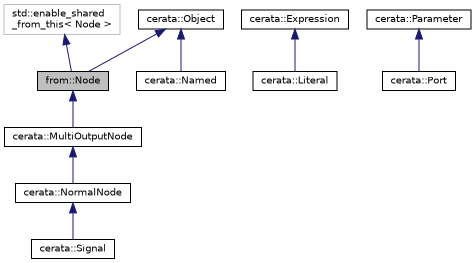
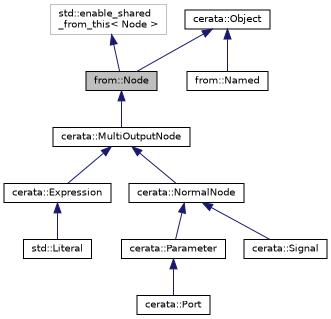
(181, 81) -> (228, 81)
(295, 81) -> (58, 249)
none -> (86, 168)
none -> (179, 226)
